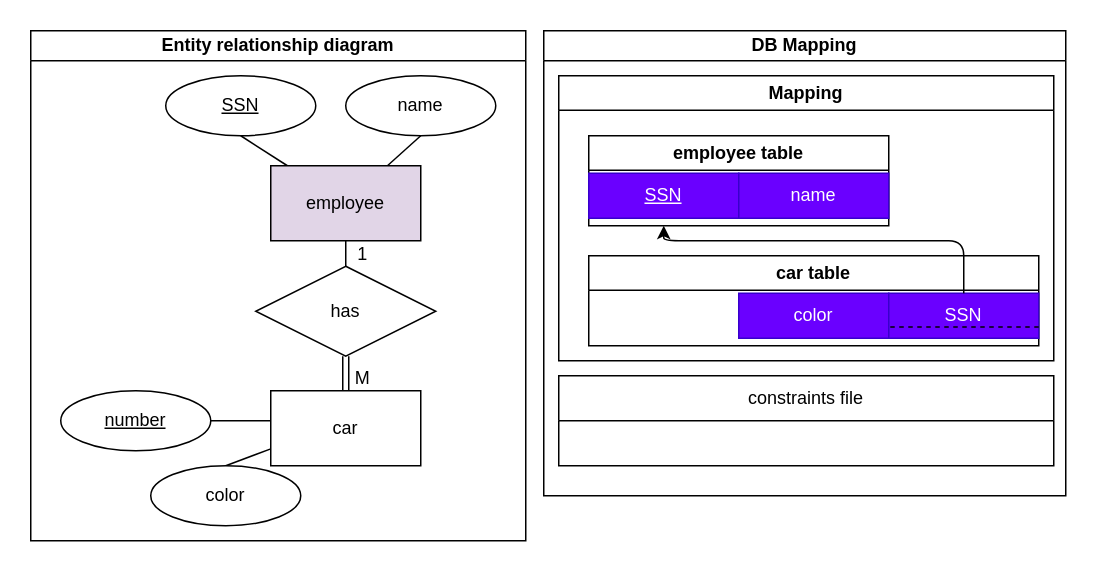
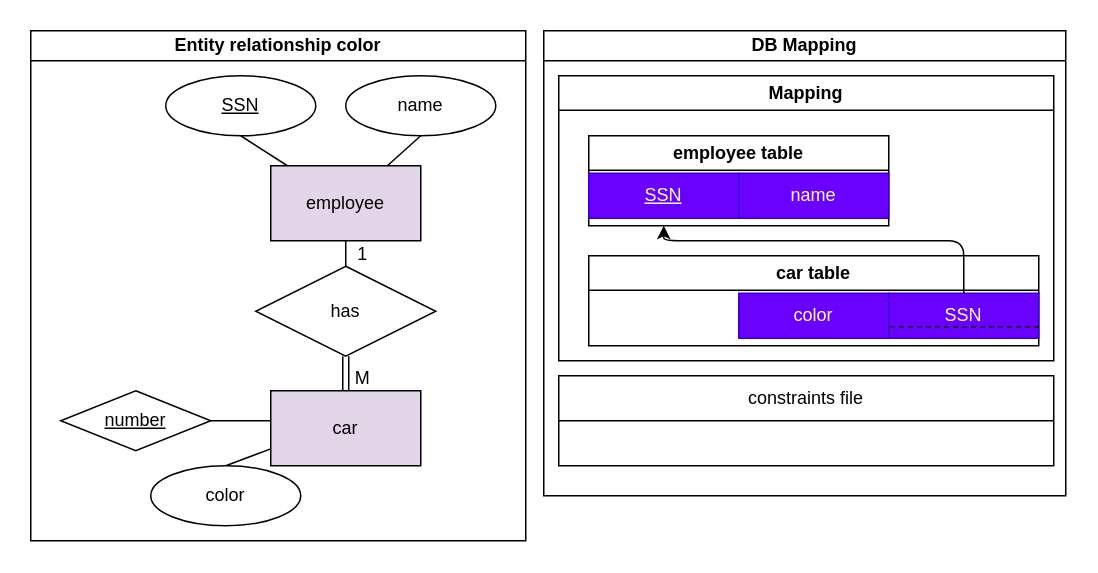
(278, 46) -> (278, 46)
(136, 421) -> (136, 421)
(346, 428) -> (346, 428)
